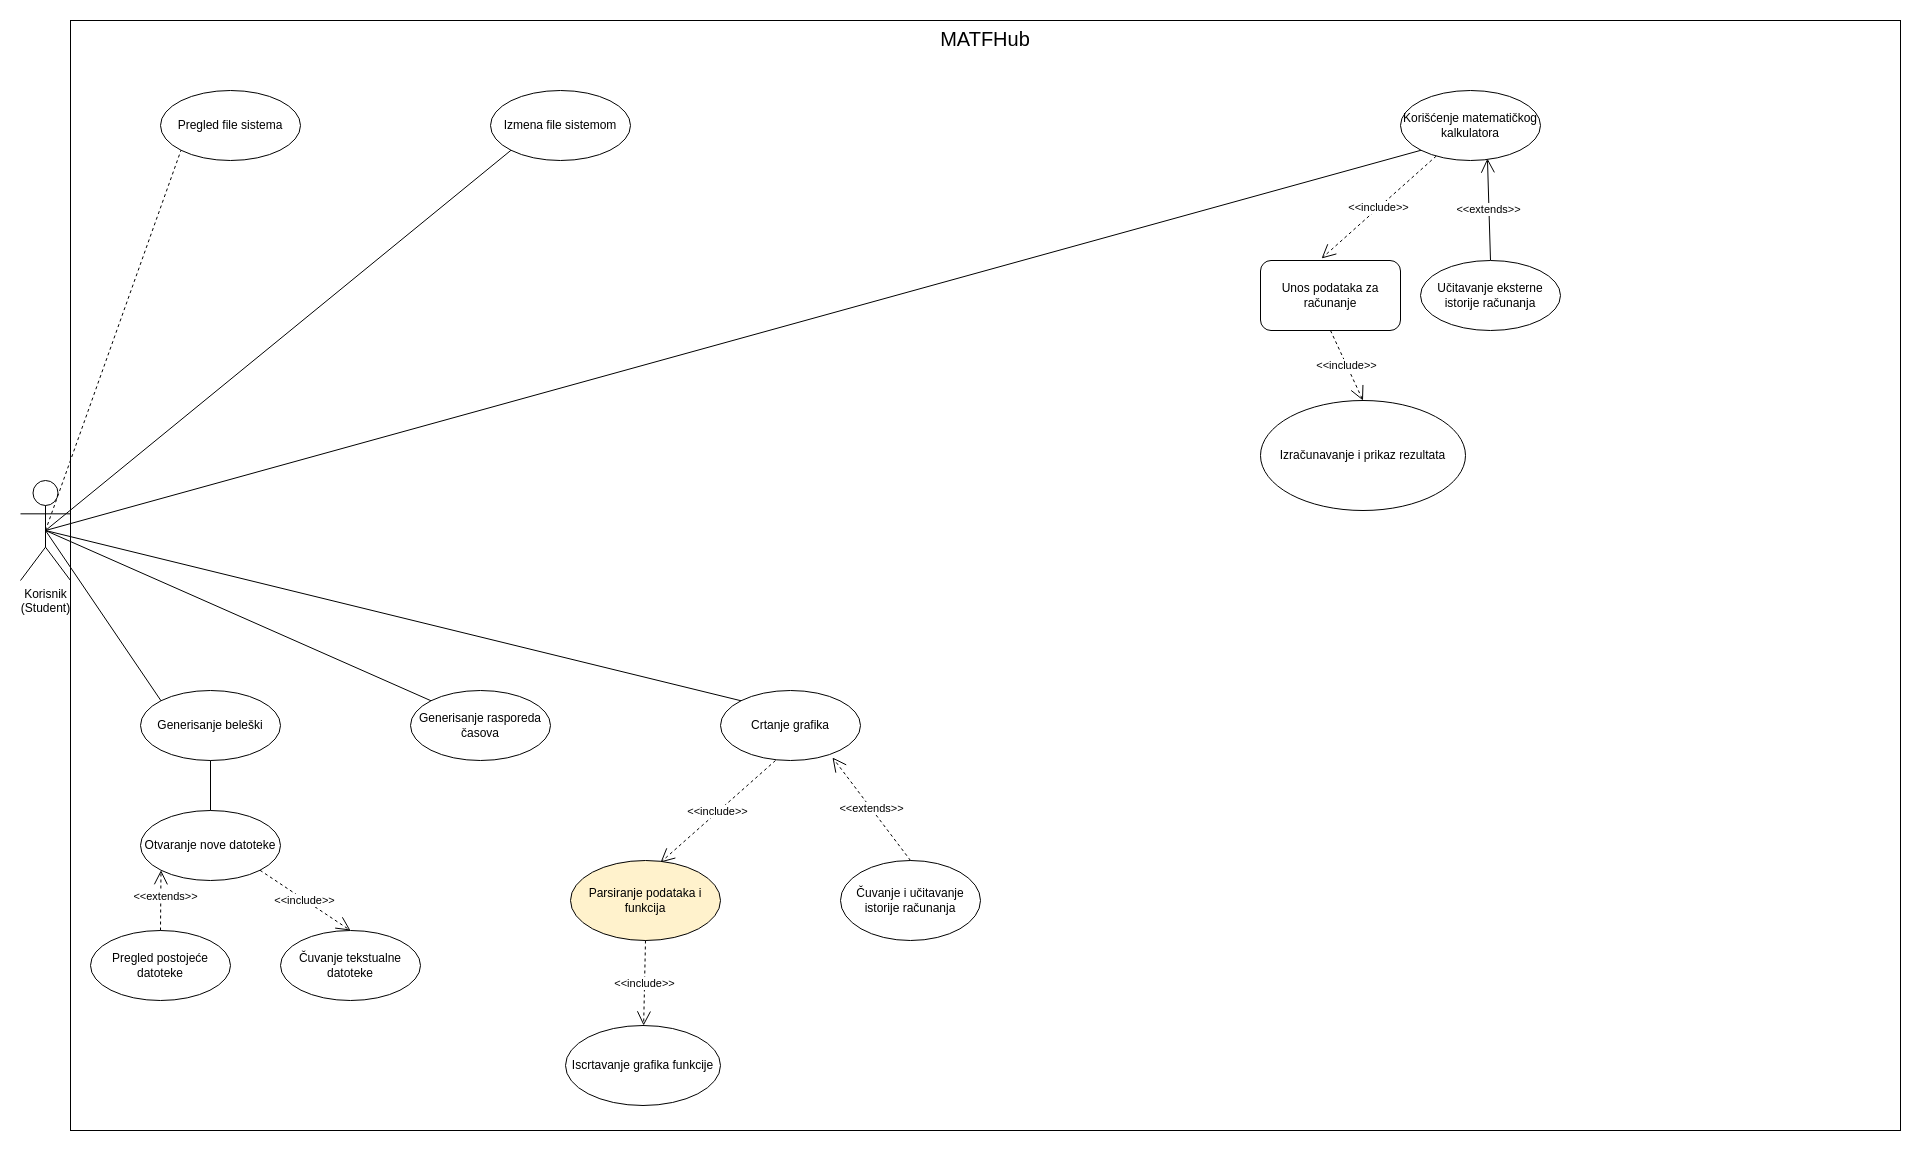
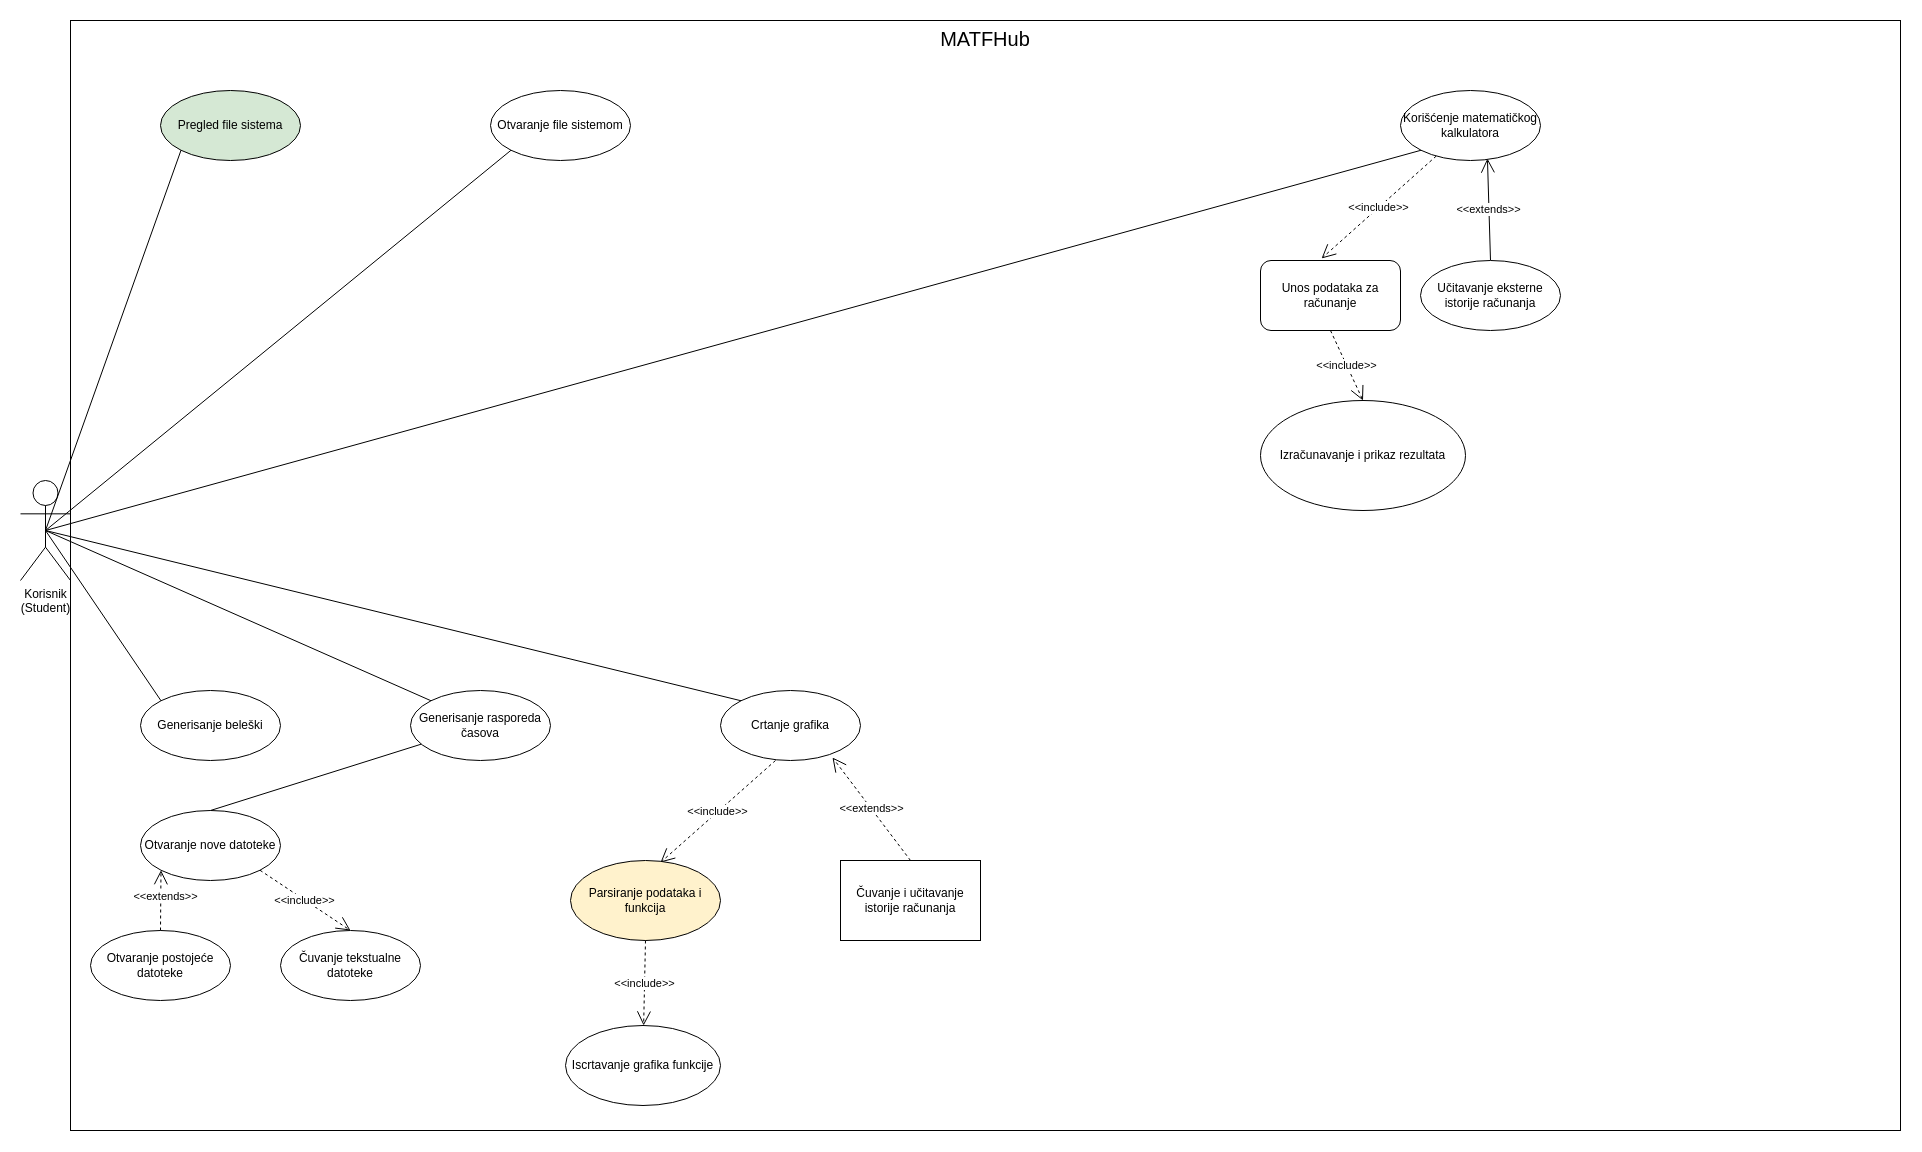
(231, 126) -> (231, 126)
(561, 126) -> (561, 126)
(114, 338) -> (114, 338)
(211, 786) -> (316, 777)
(911, 901) -> (911, 901)
(161, 966) -> (161, 966)
